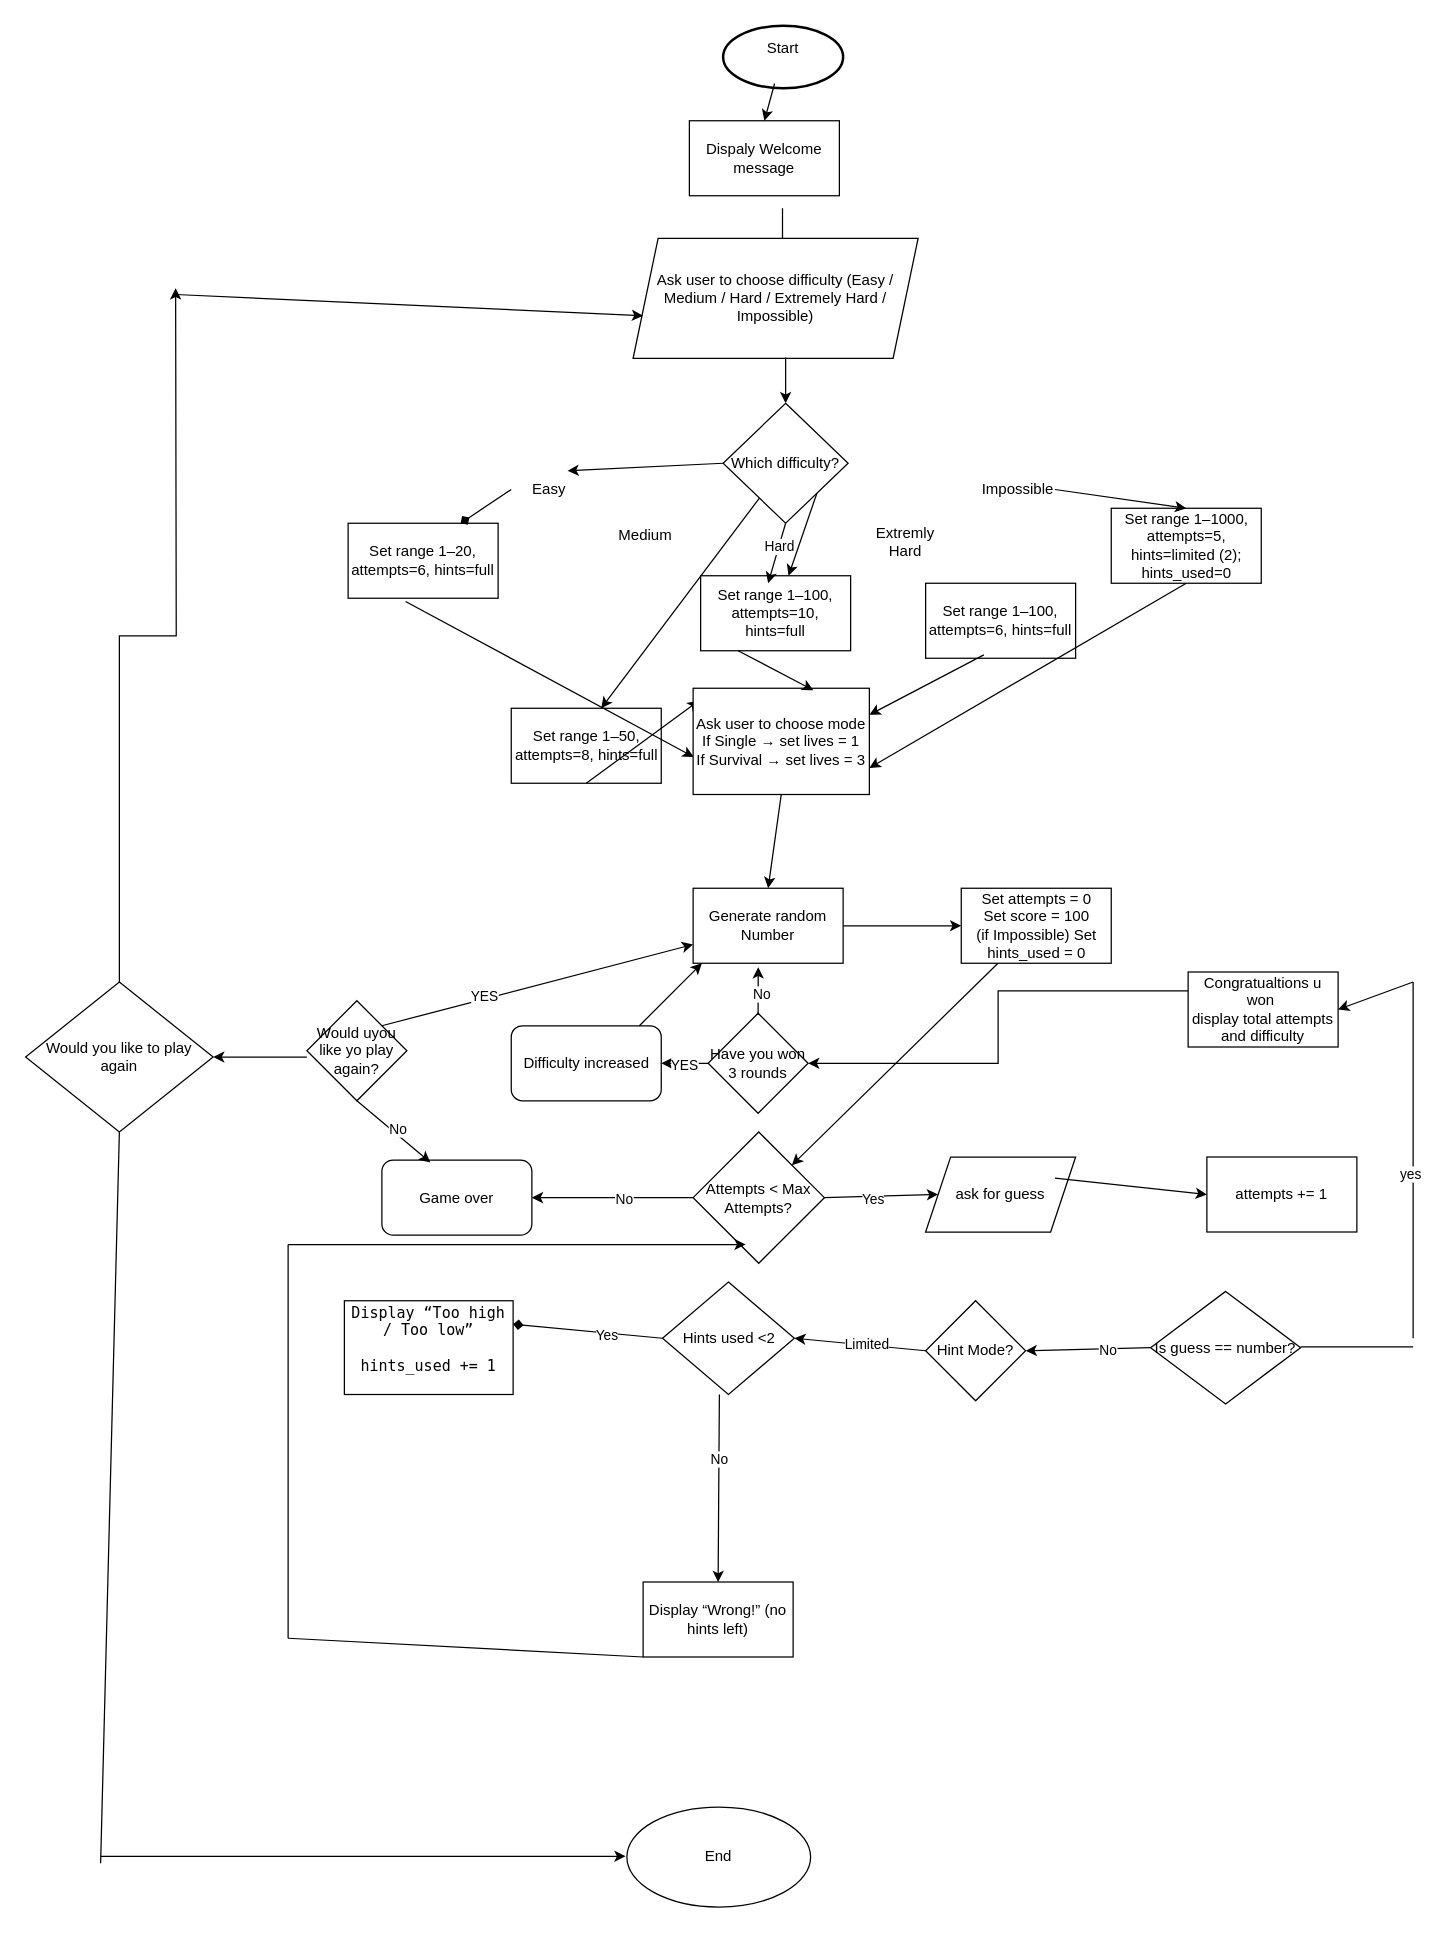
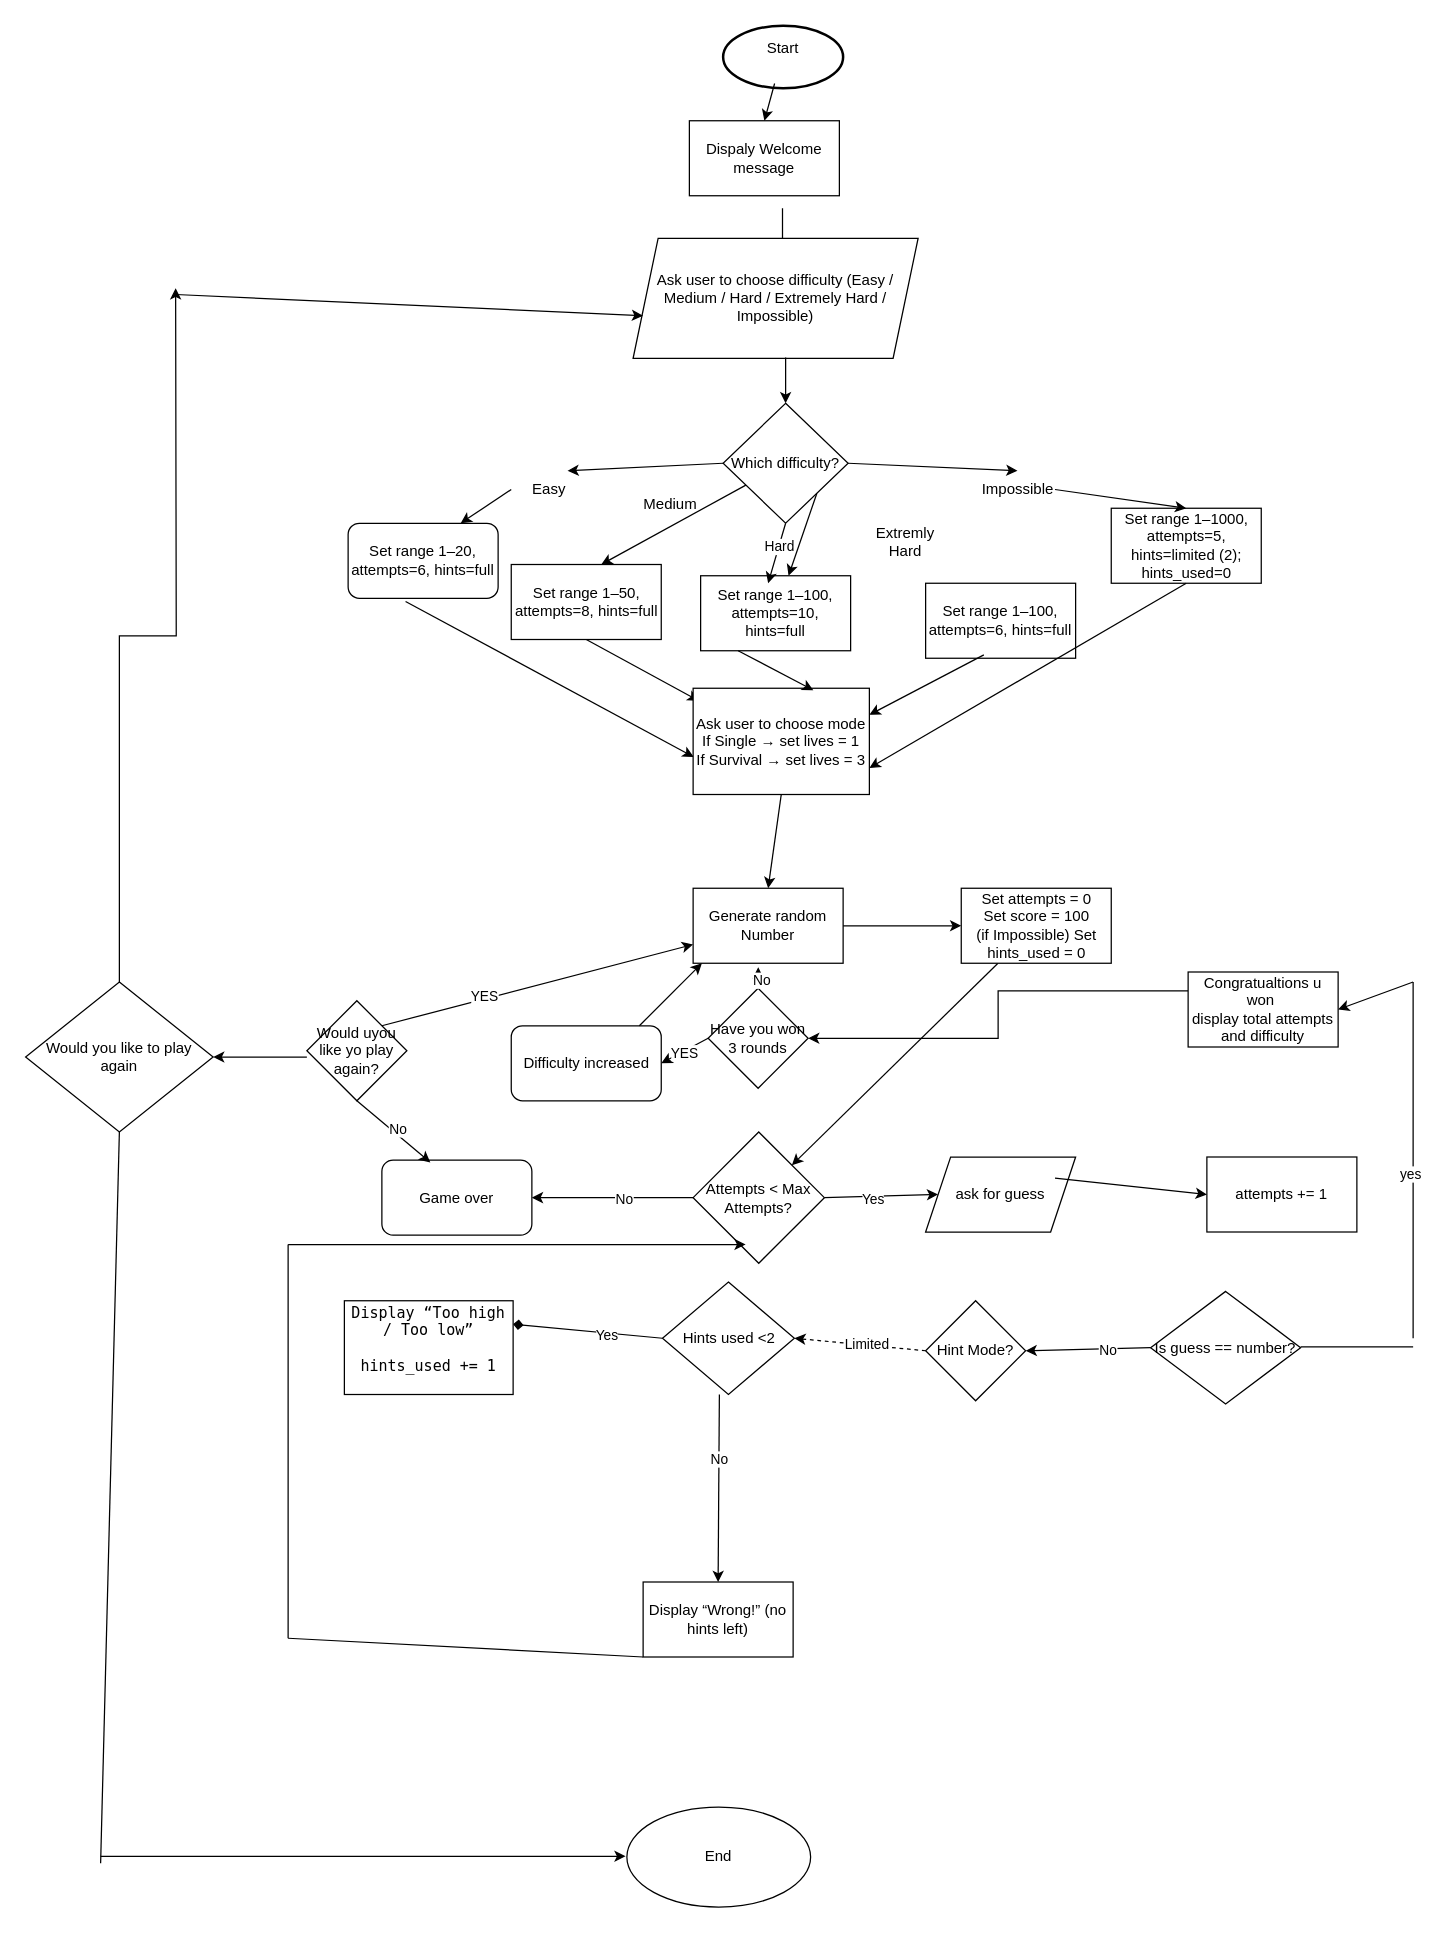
none -> (928, 467)
(469, 517) -> (469, 518)
(646, 536) -> (671, 504)
(423, 561) -> (423, 561)
(586, 746) -> (586, 602)
(758, 1063) -> (758, 1038)
(825, 1341) -> (825, 1341)
